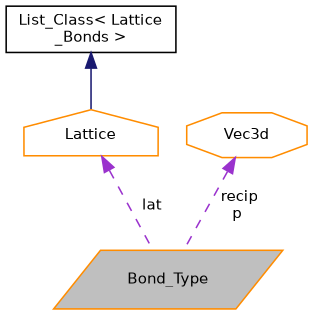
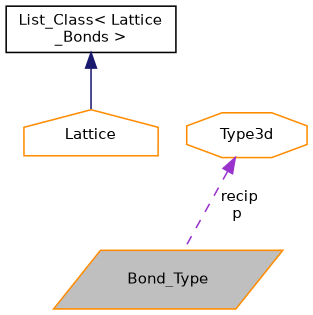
(247, 135) -> (247, 135)
(131, 210) -> none
